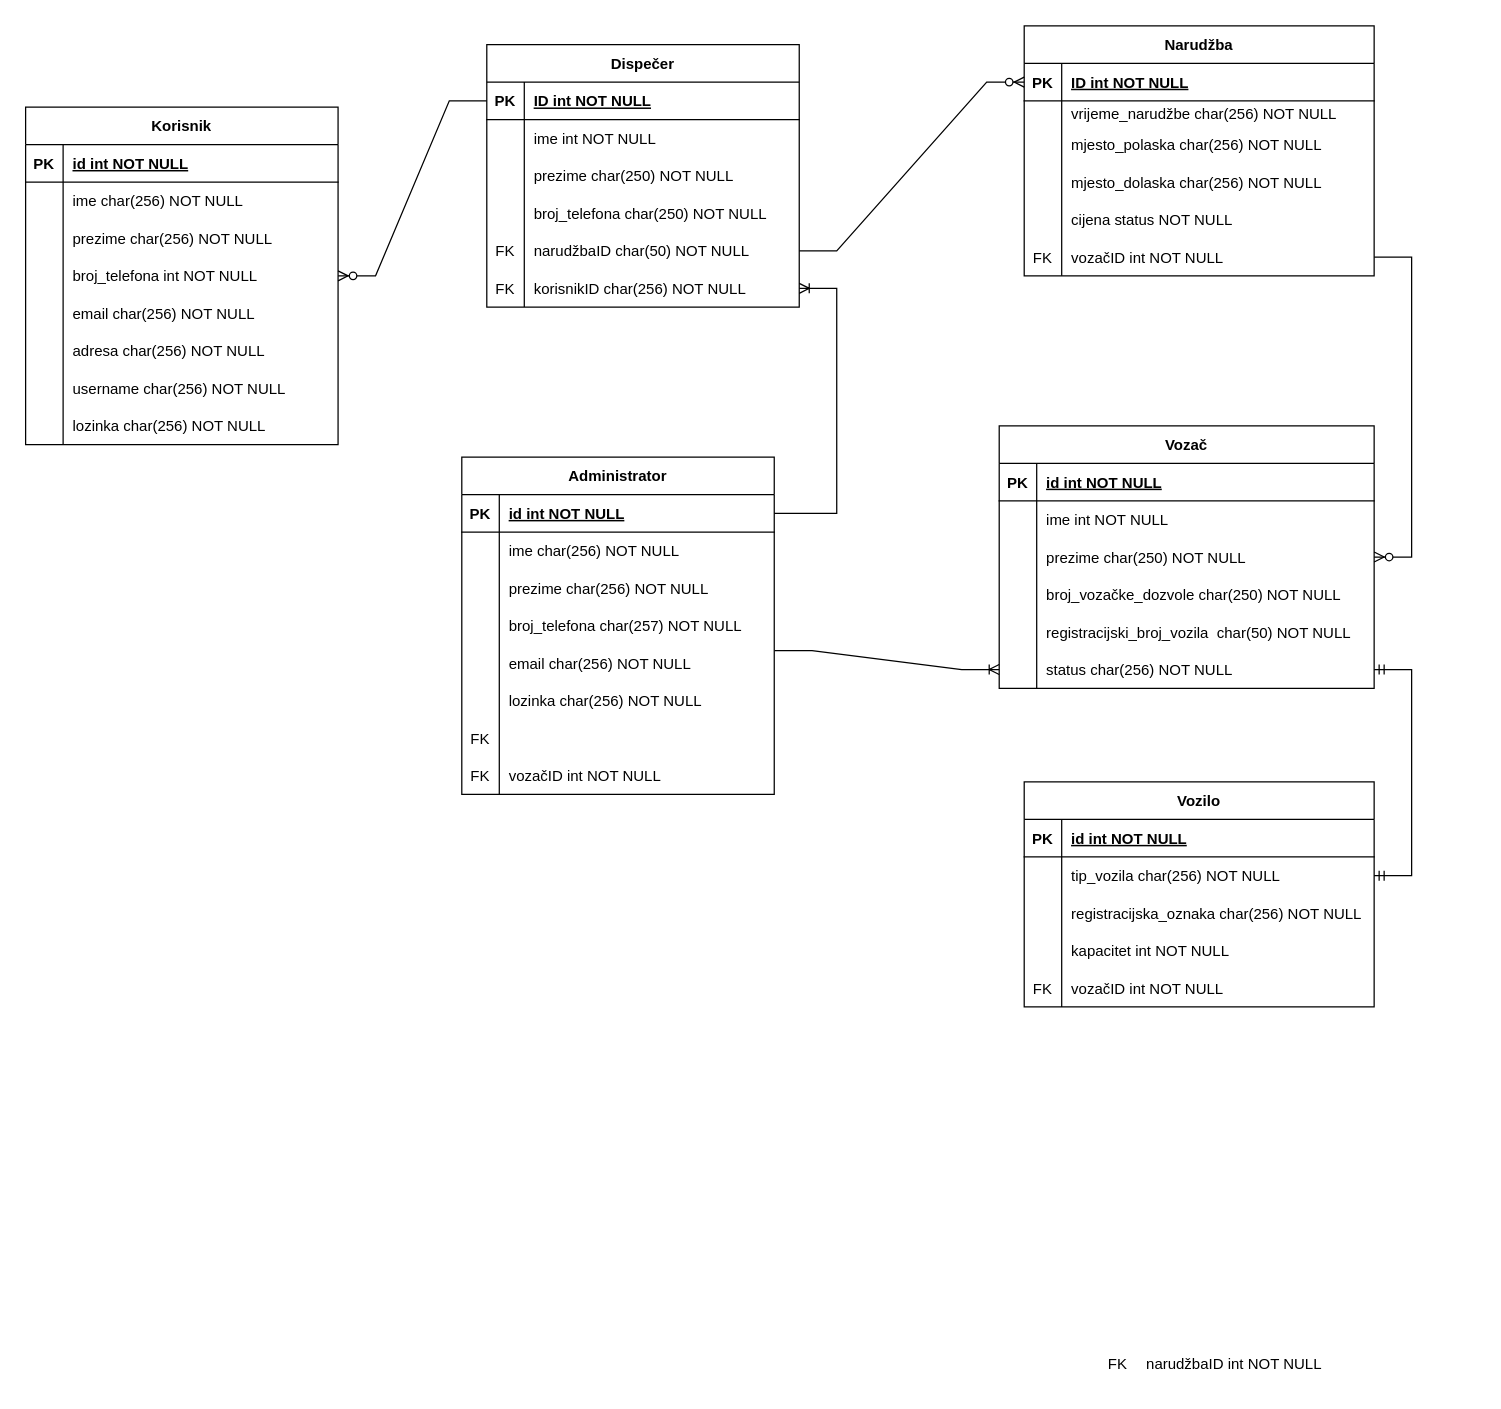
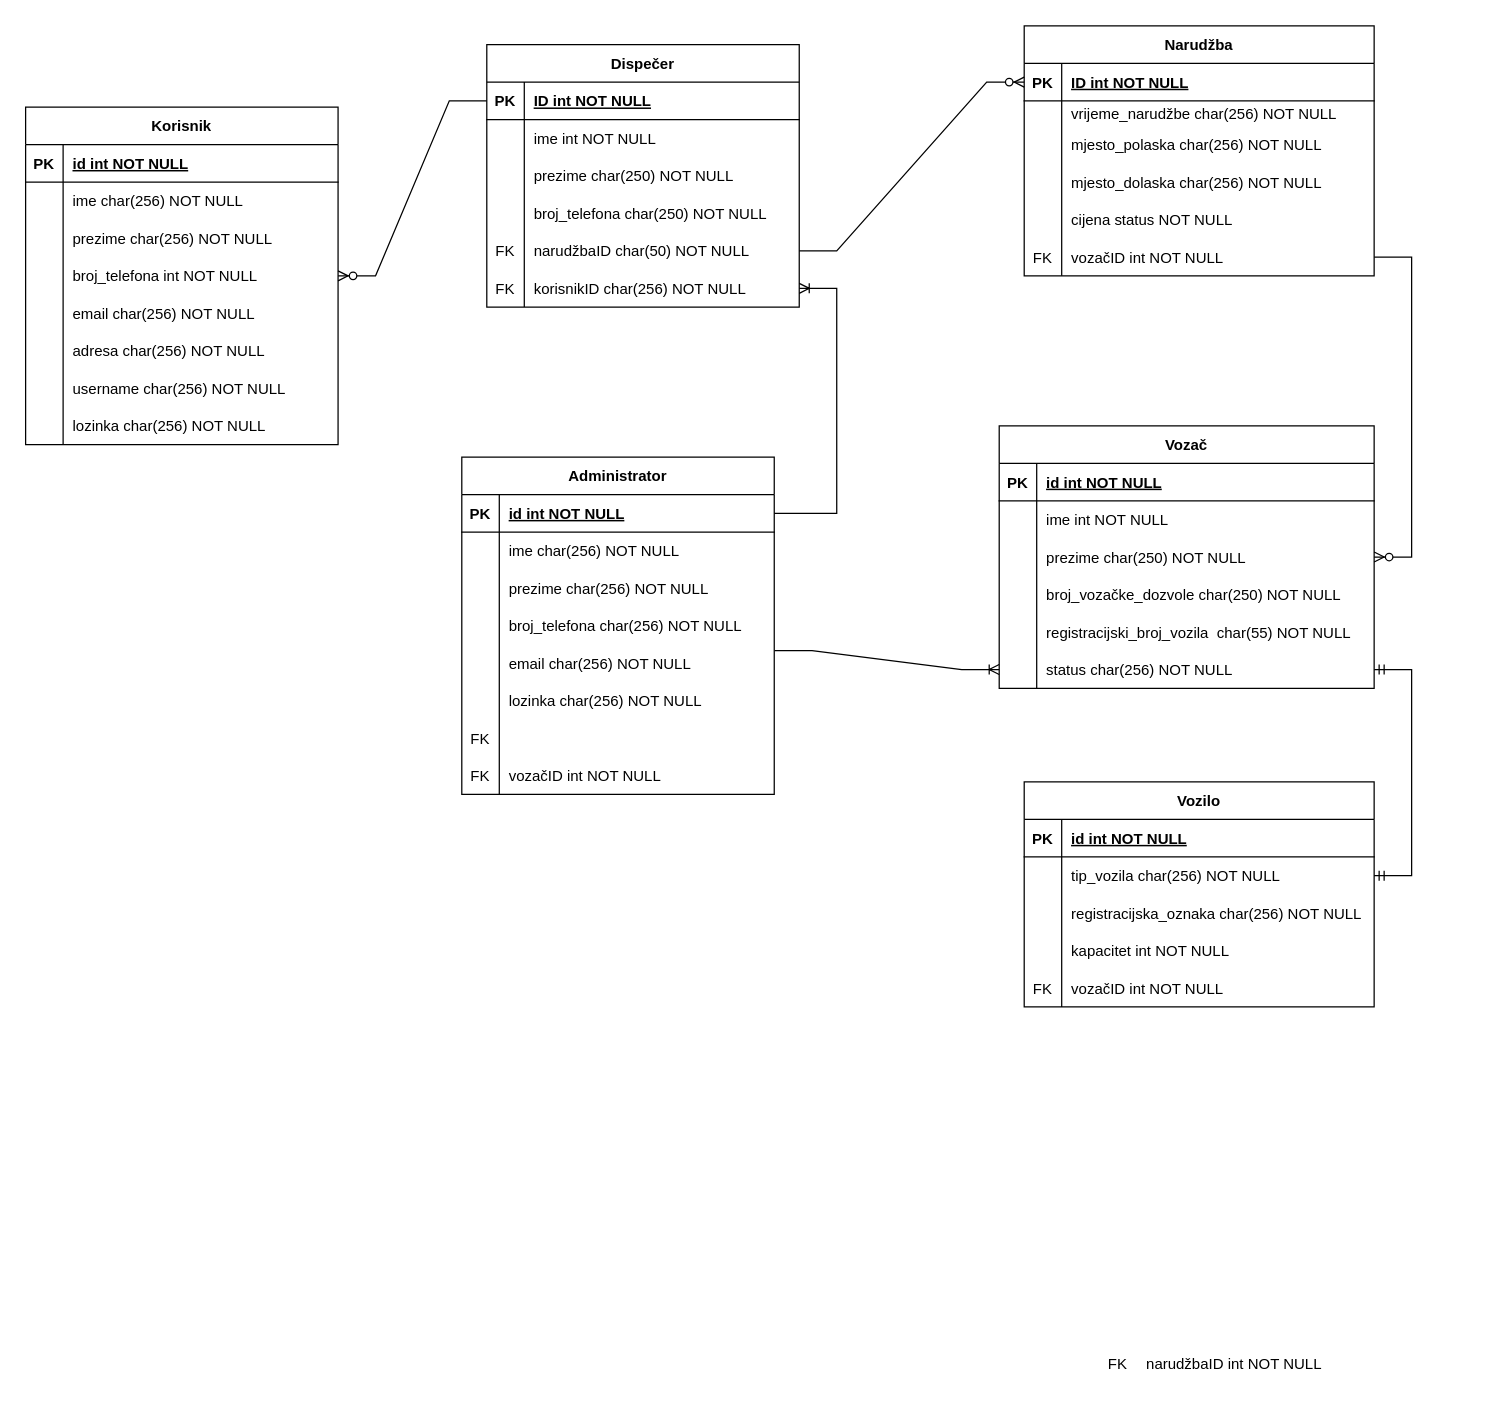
(637, 626) -> (637, 626)
(1220, 633) -> (1220, 633)
